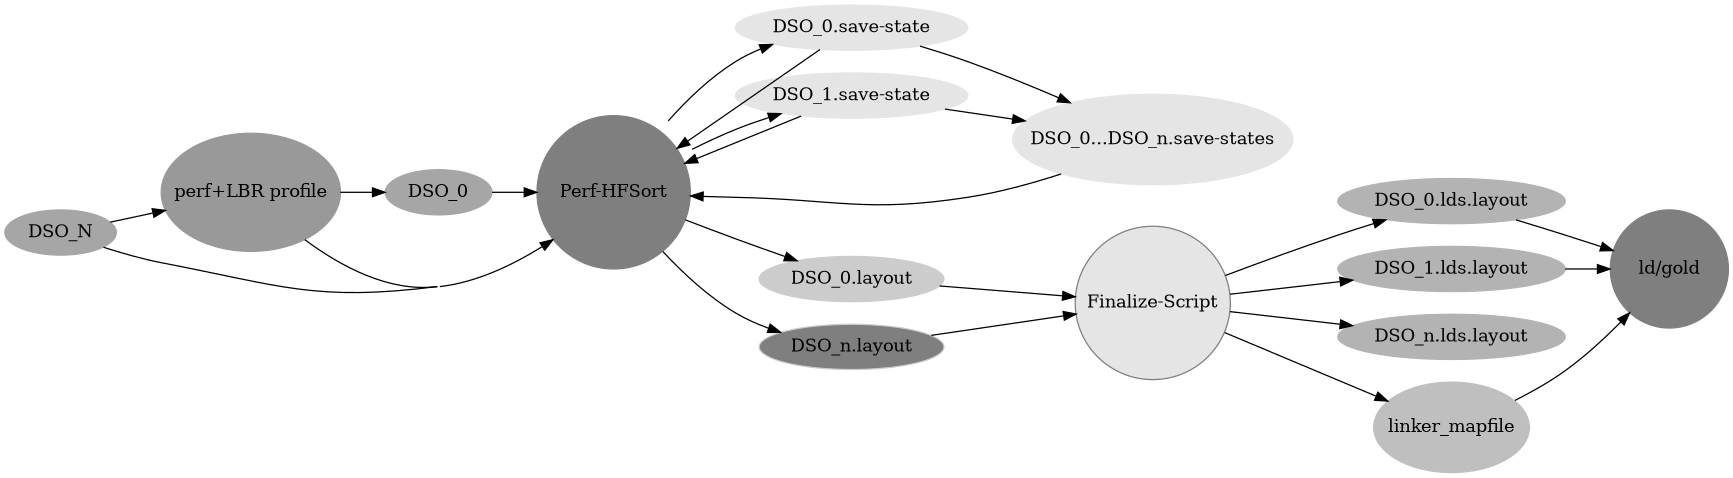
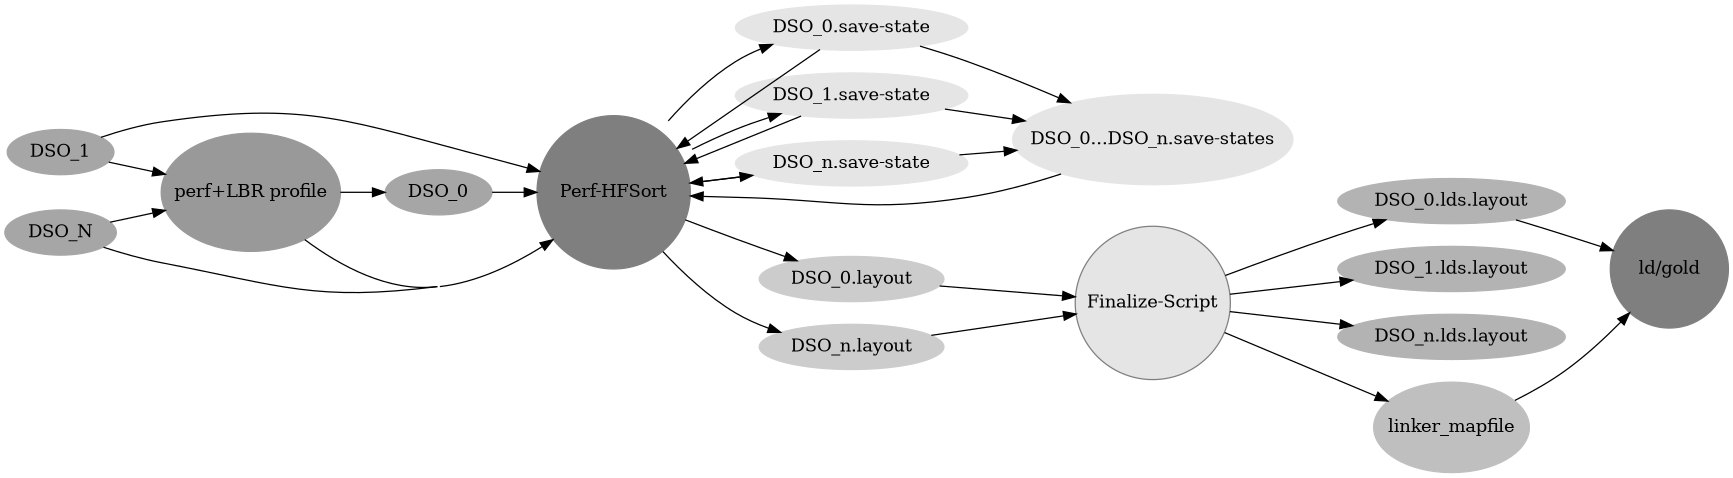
none -> (61, 152)
none -> (852, 163)
(1581, 269) -> none
(852, 347) -> (852, 347)
